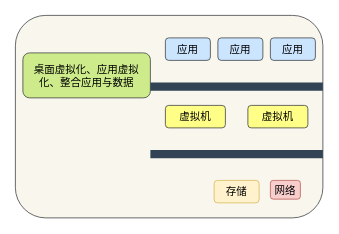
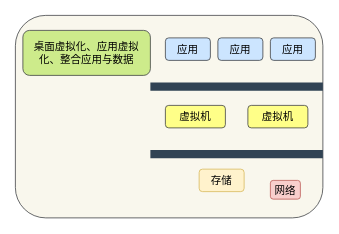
(87, 75) -> (87, 53)
(237, 192) -> (222, 180)
